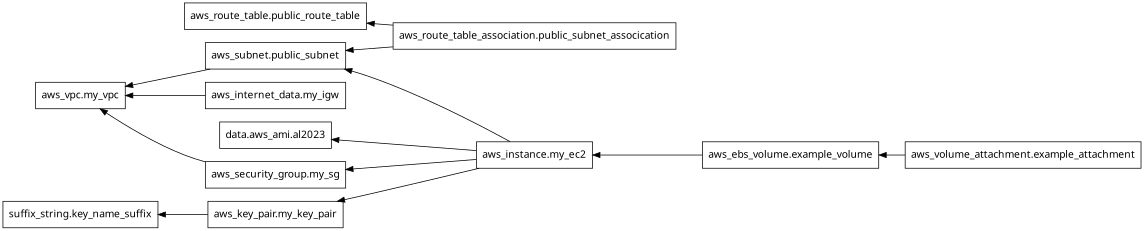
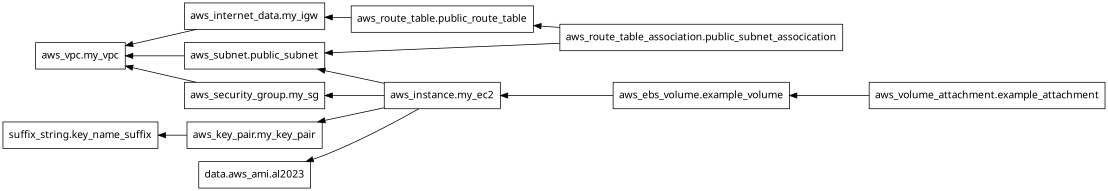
none -> (342, 18)
